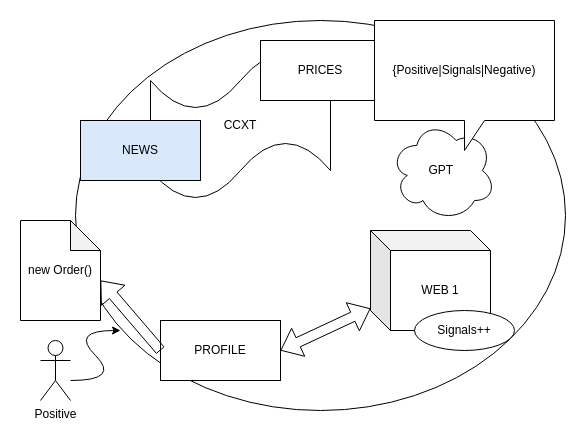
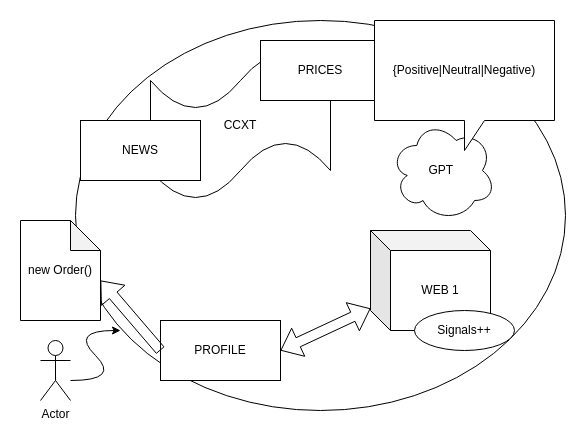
(465, 71) -> (465, 71)
(141, 151) -> (141, 151)
(56, 415) -> (56, 415)
